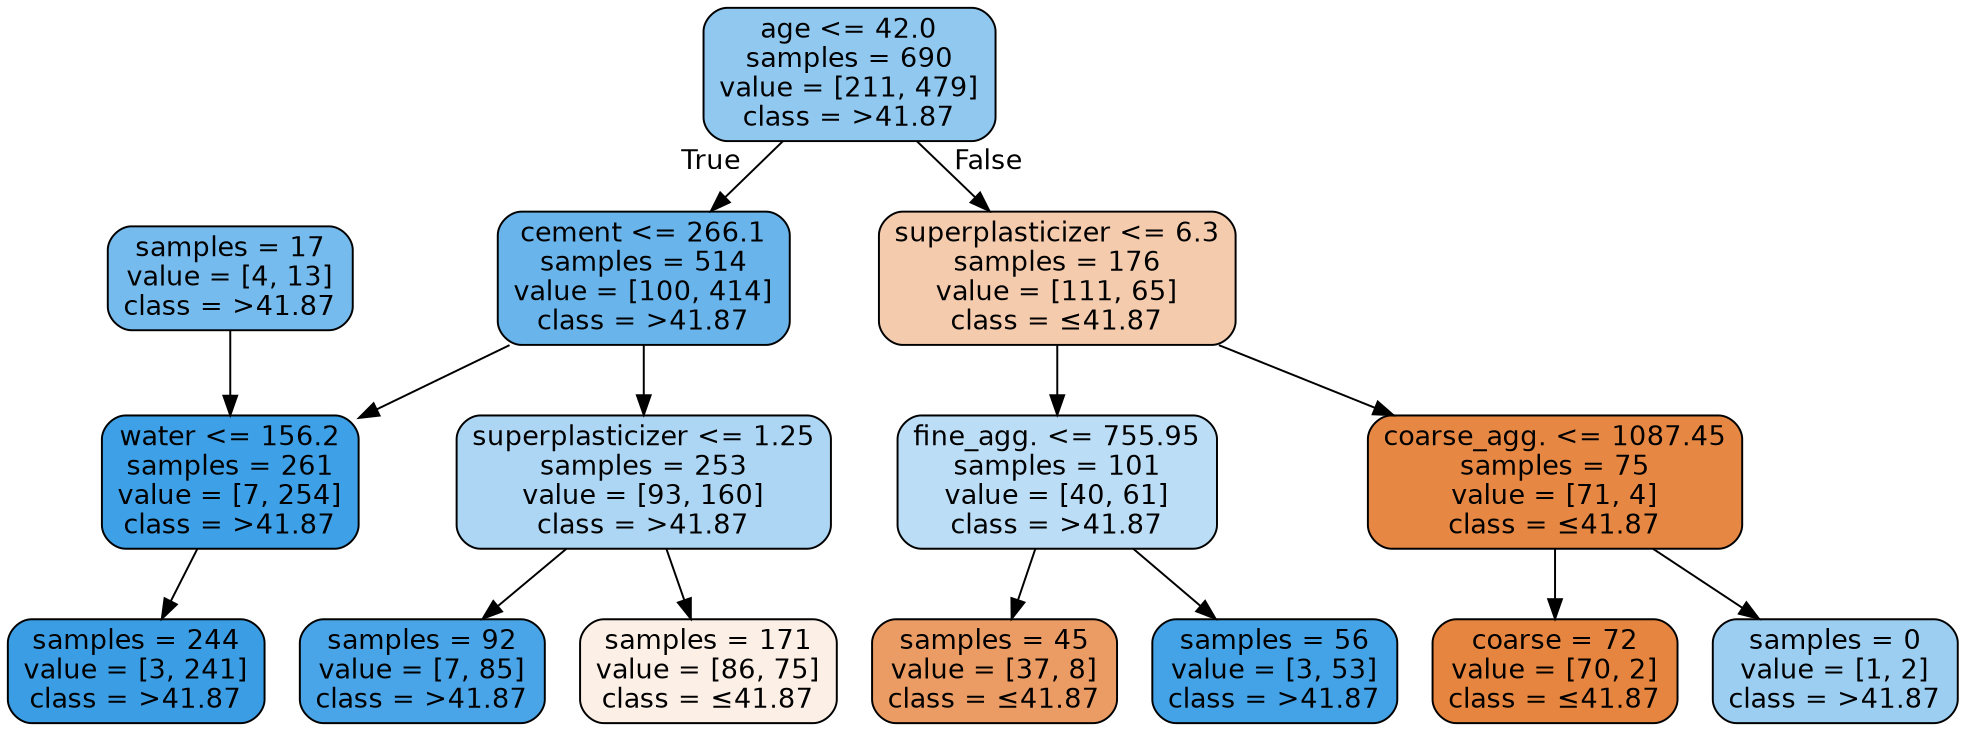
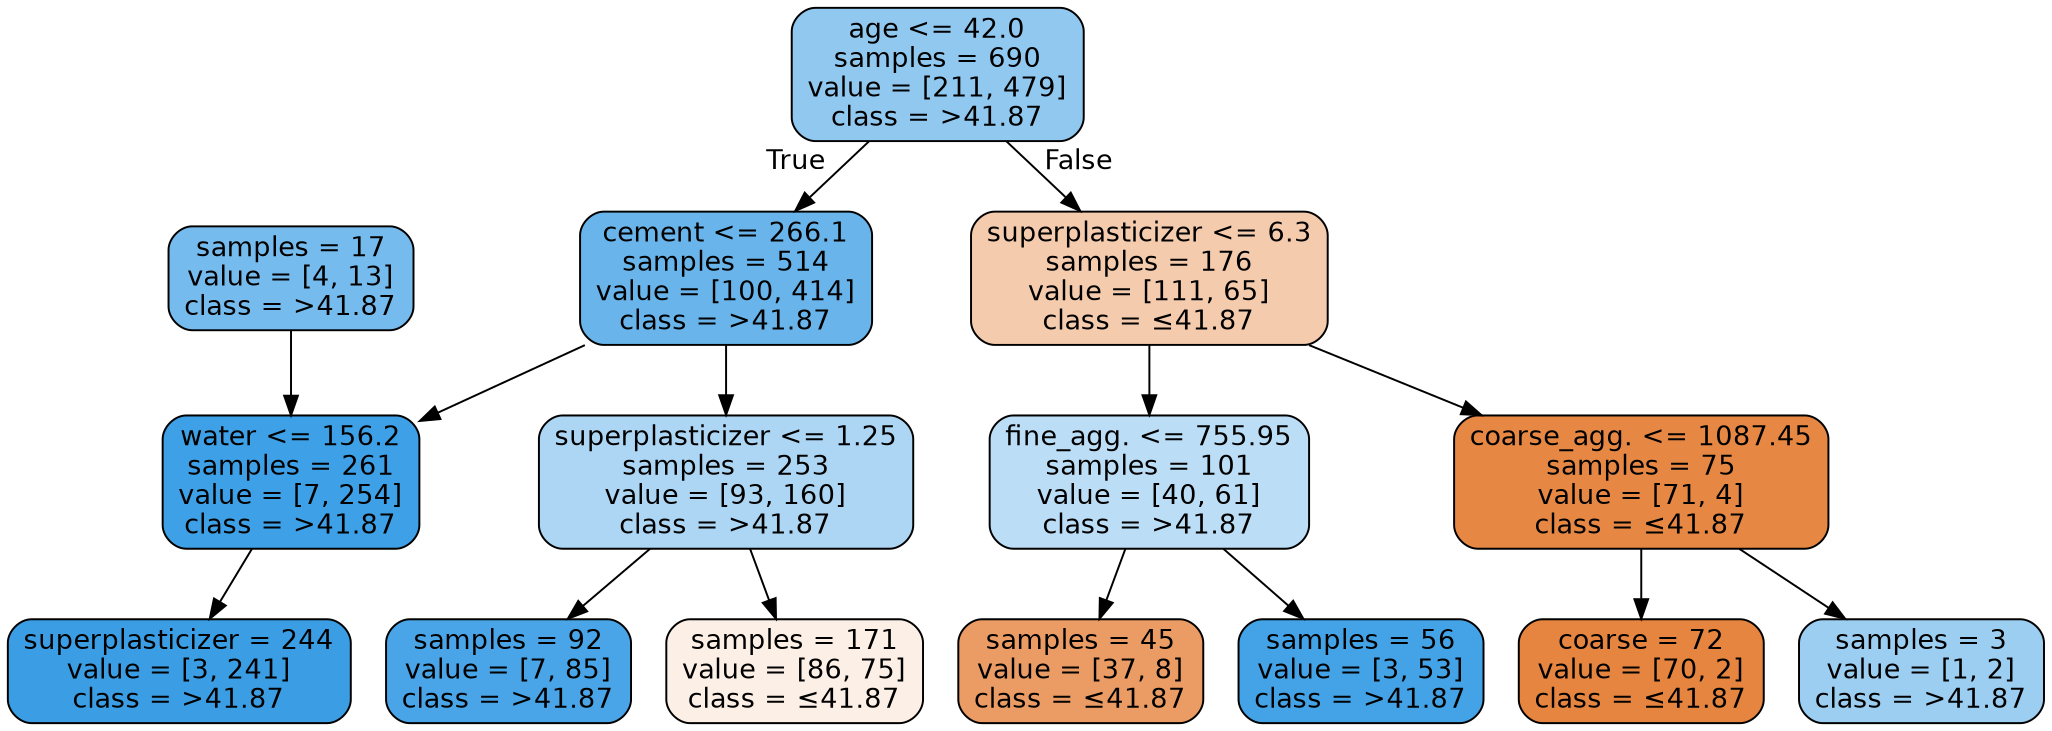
(136, 671) -> (179, 671)
(1835, 671) -> (1922, 671)
